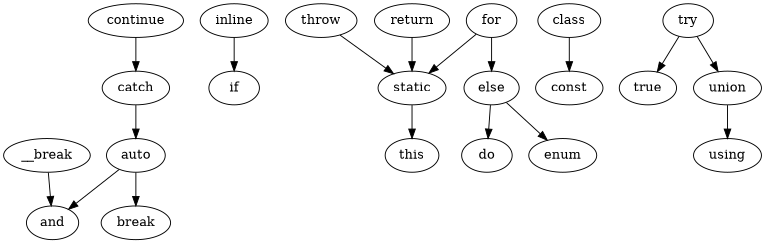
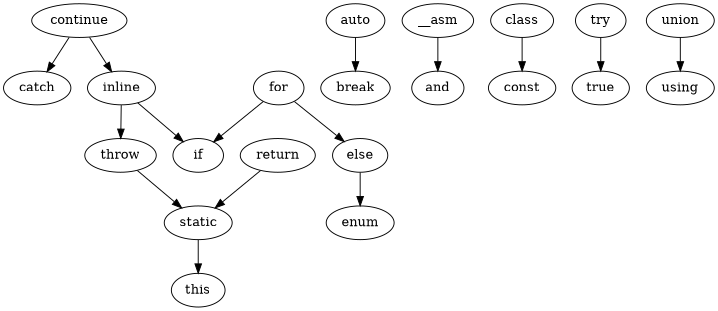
(705, 50) -> none
none -> (98, 51)
(456, 51) -> (242, 119)
none -> (121, 117)
(136, 117) -> none
(47, 155) -> (438, 21)
(487, 155) -> none
(98, 186) -> none
